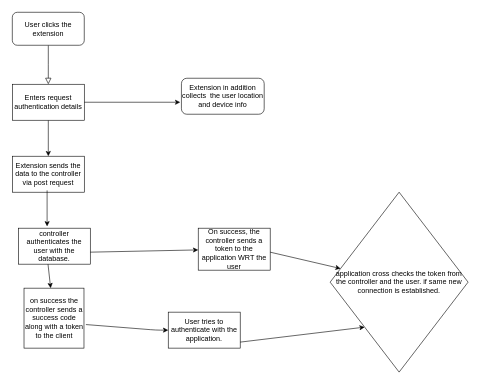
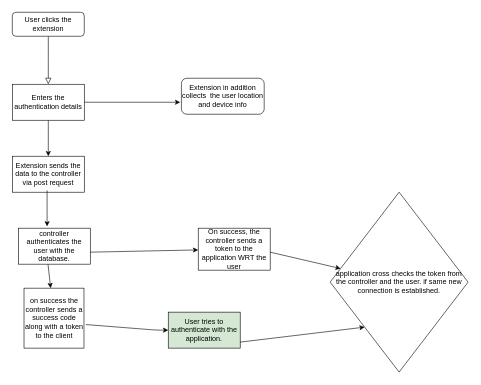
(48, 29) -> (48, 24)
(48, 102) -> (48, 102)
(204, 330) -> (204, 330)
